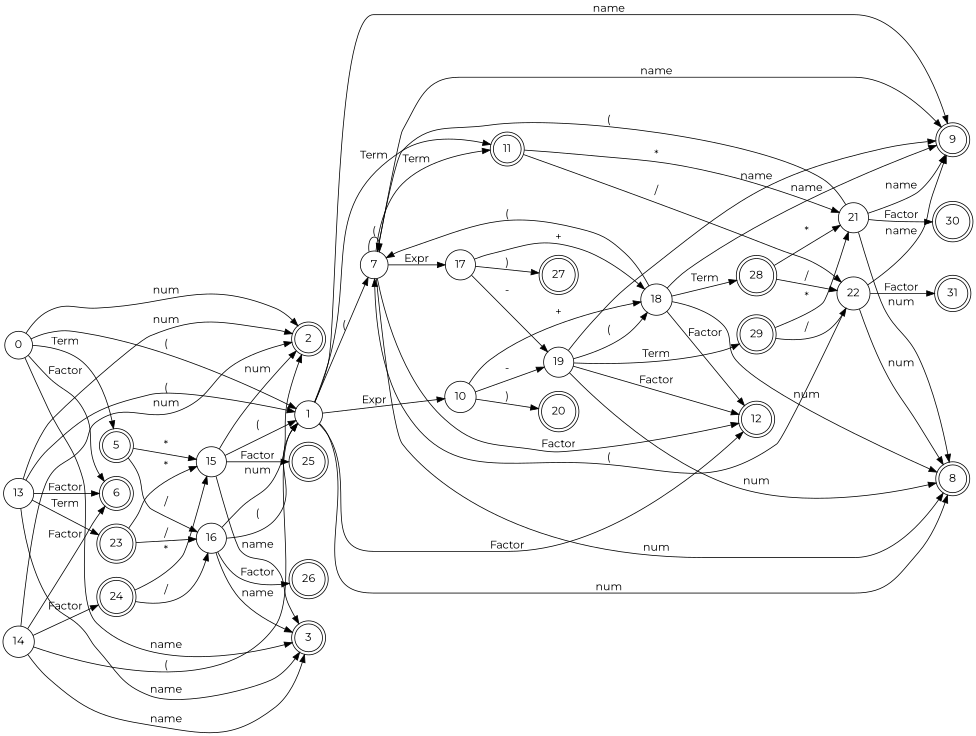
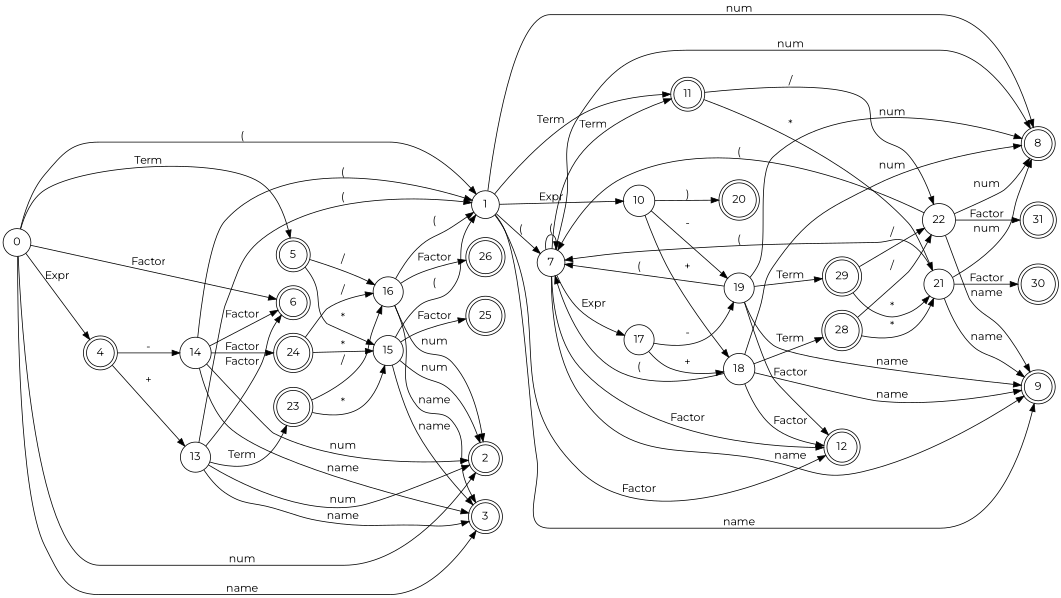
(559, 275) -> none
(611, 344) -> (648, 276)
none -> (100, 353)
